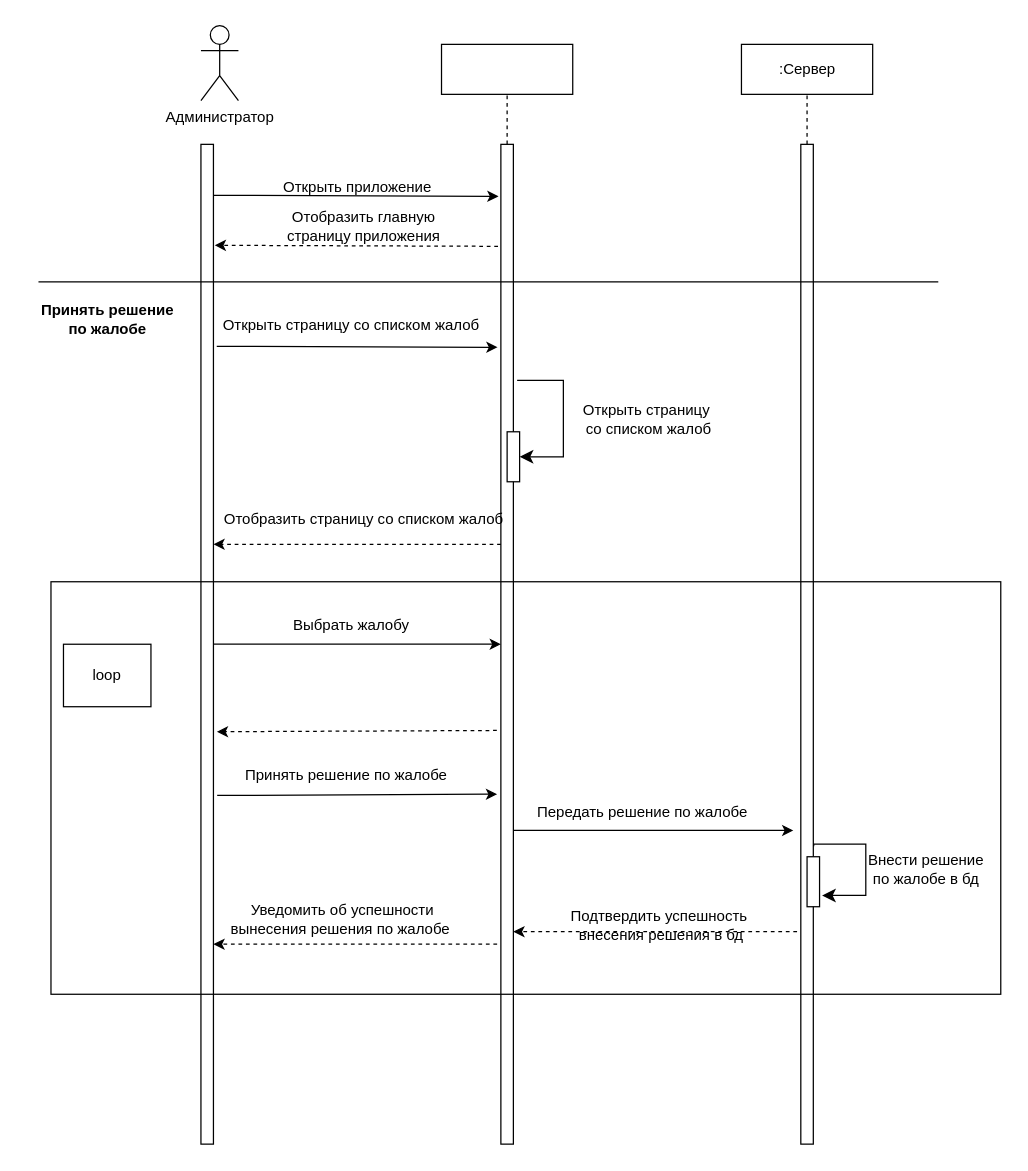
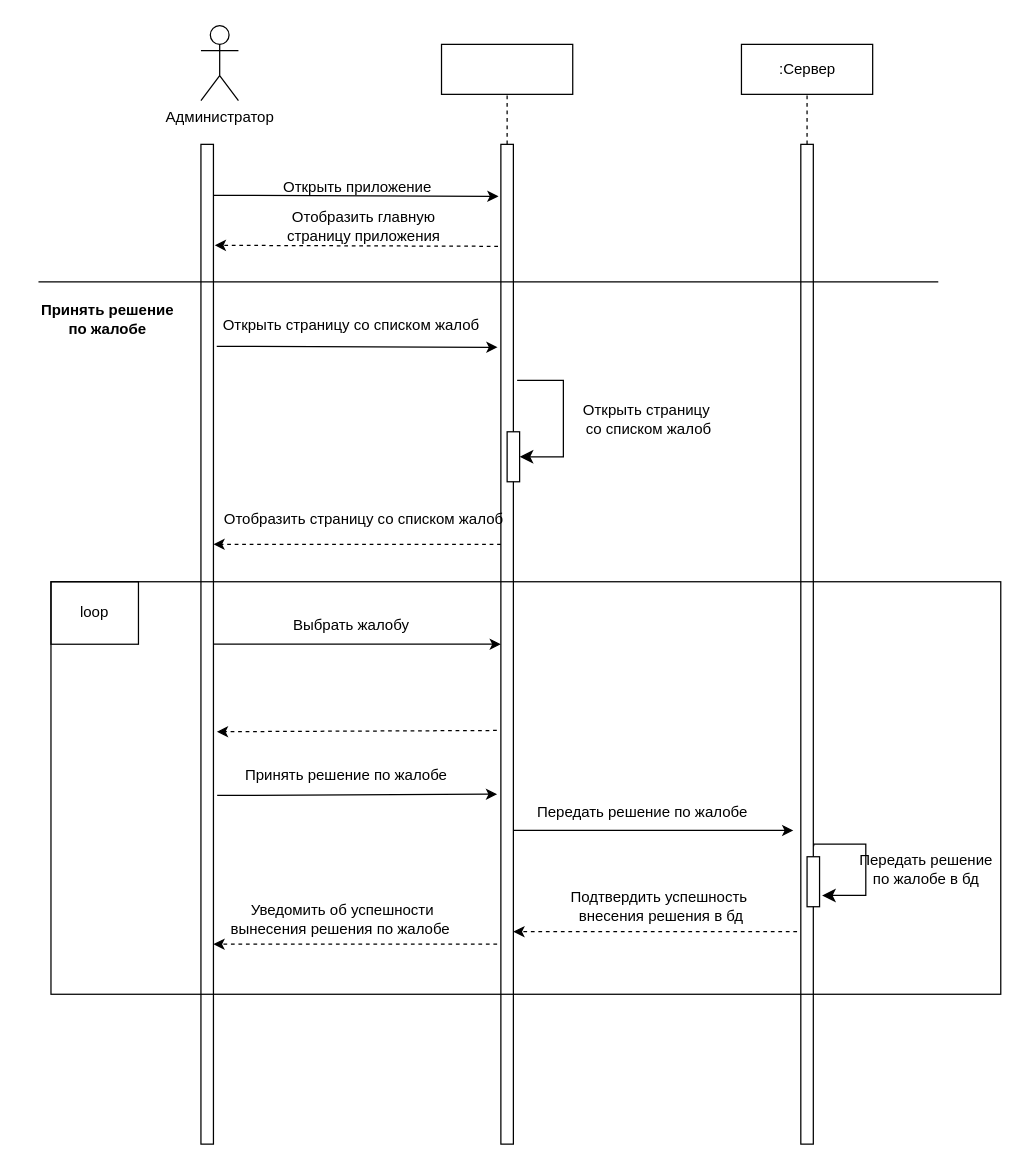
(107, 676) -> (94, 613)
(926, 869) -> (926, 869)
(660, 926) -> (660, 907)
